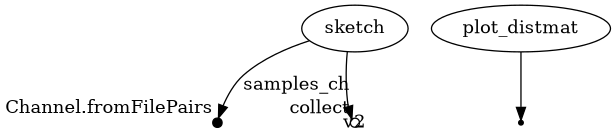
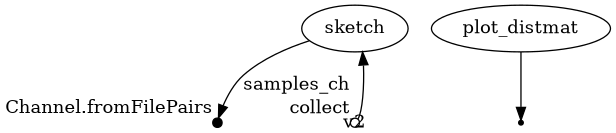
(346, 79) -> (363, 93)
